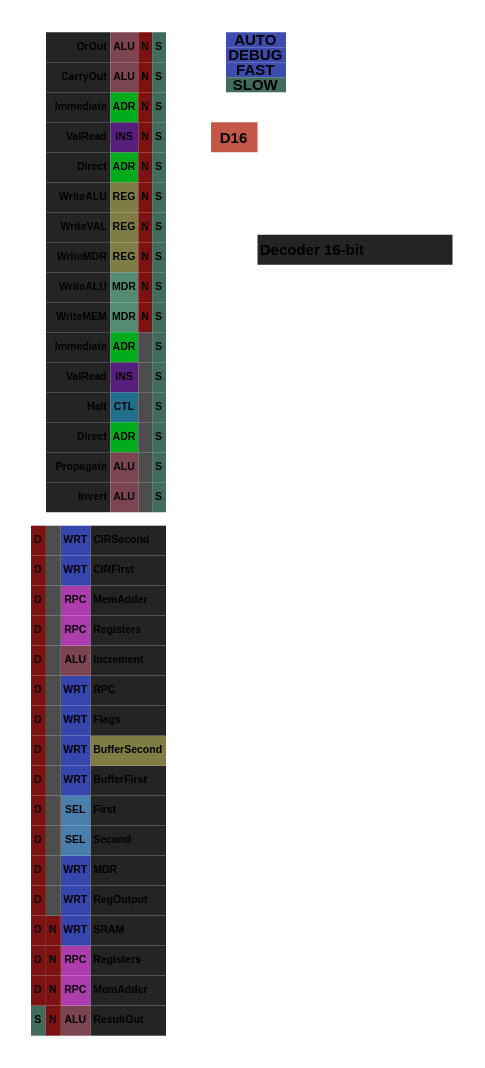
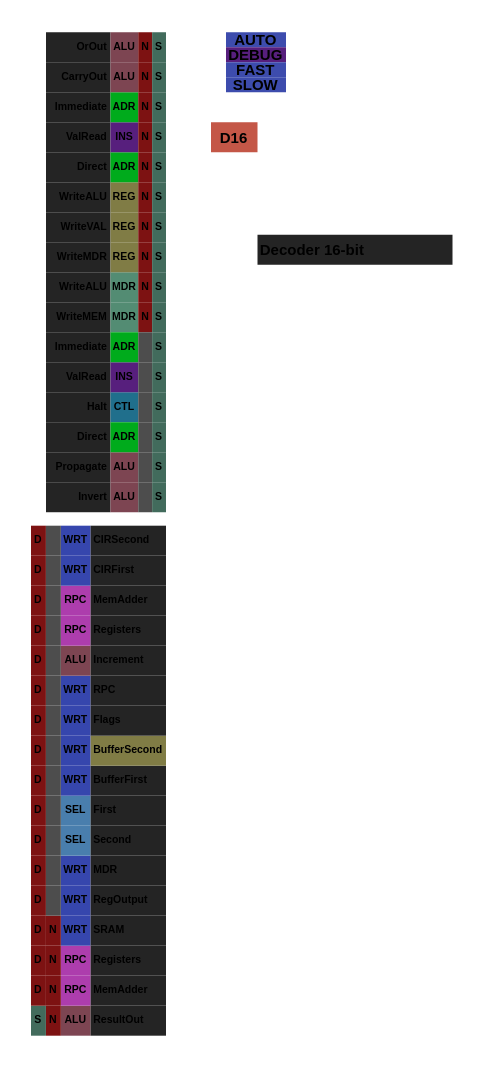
(256, 55) -> (256, 55)
(256, 85) -> (256, 85)
